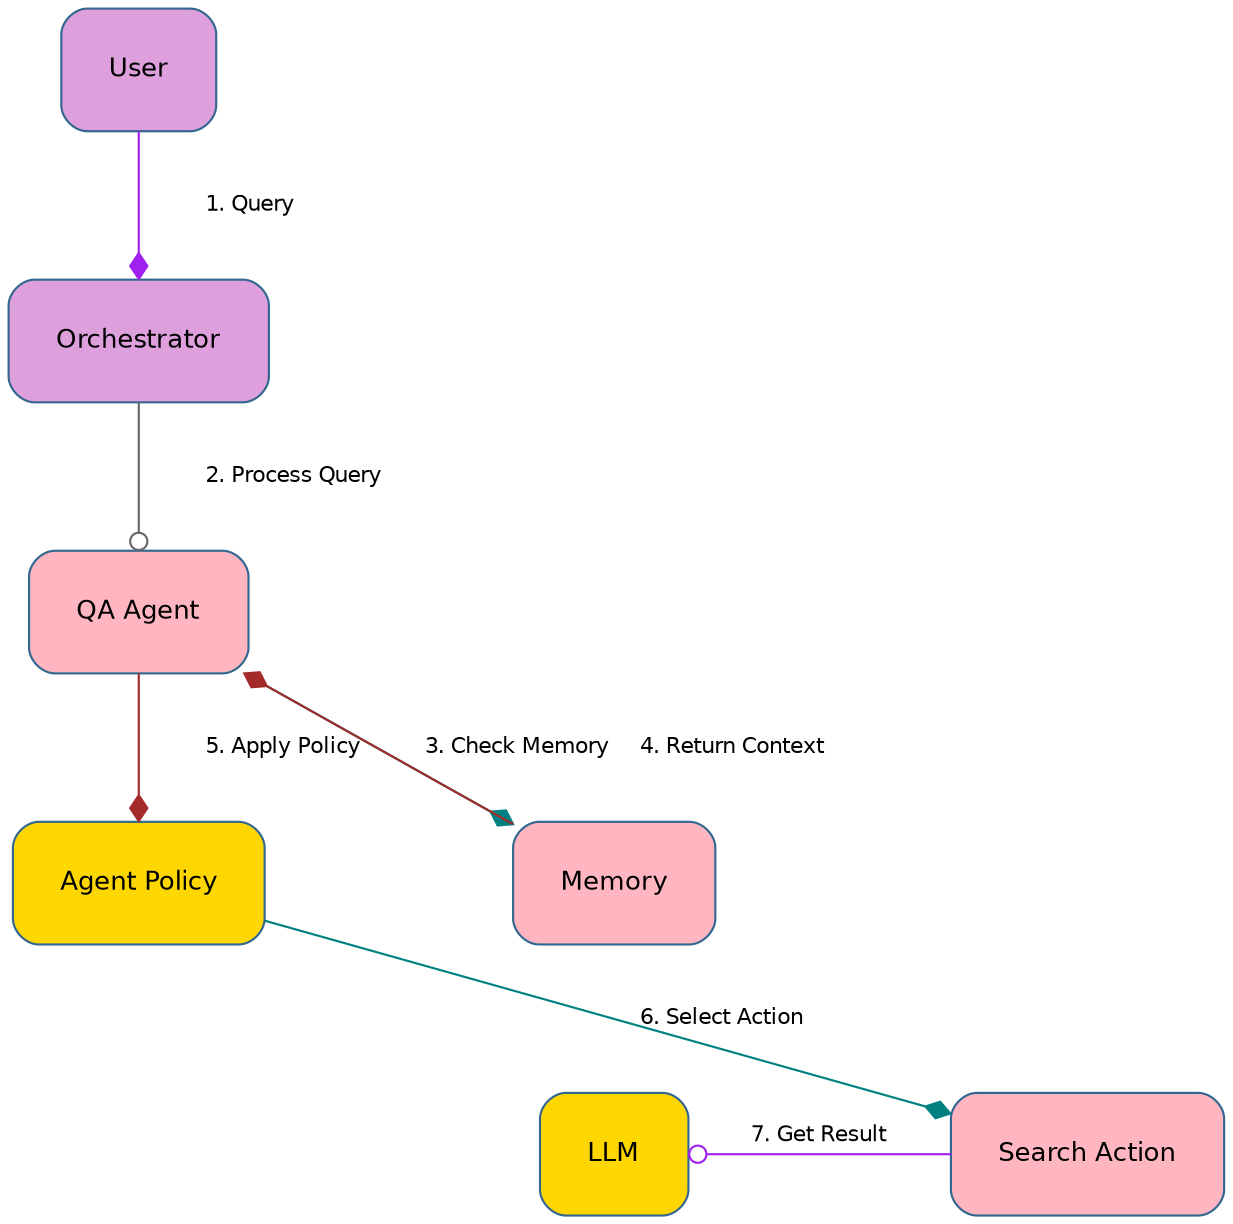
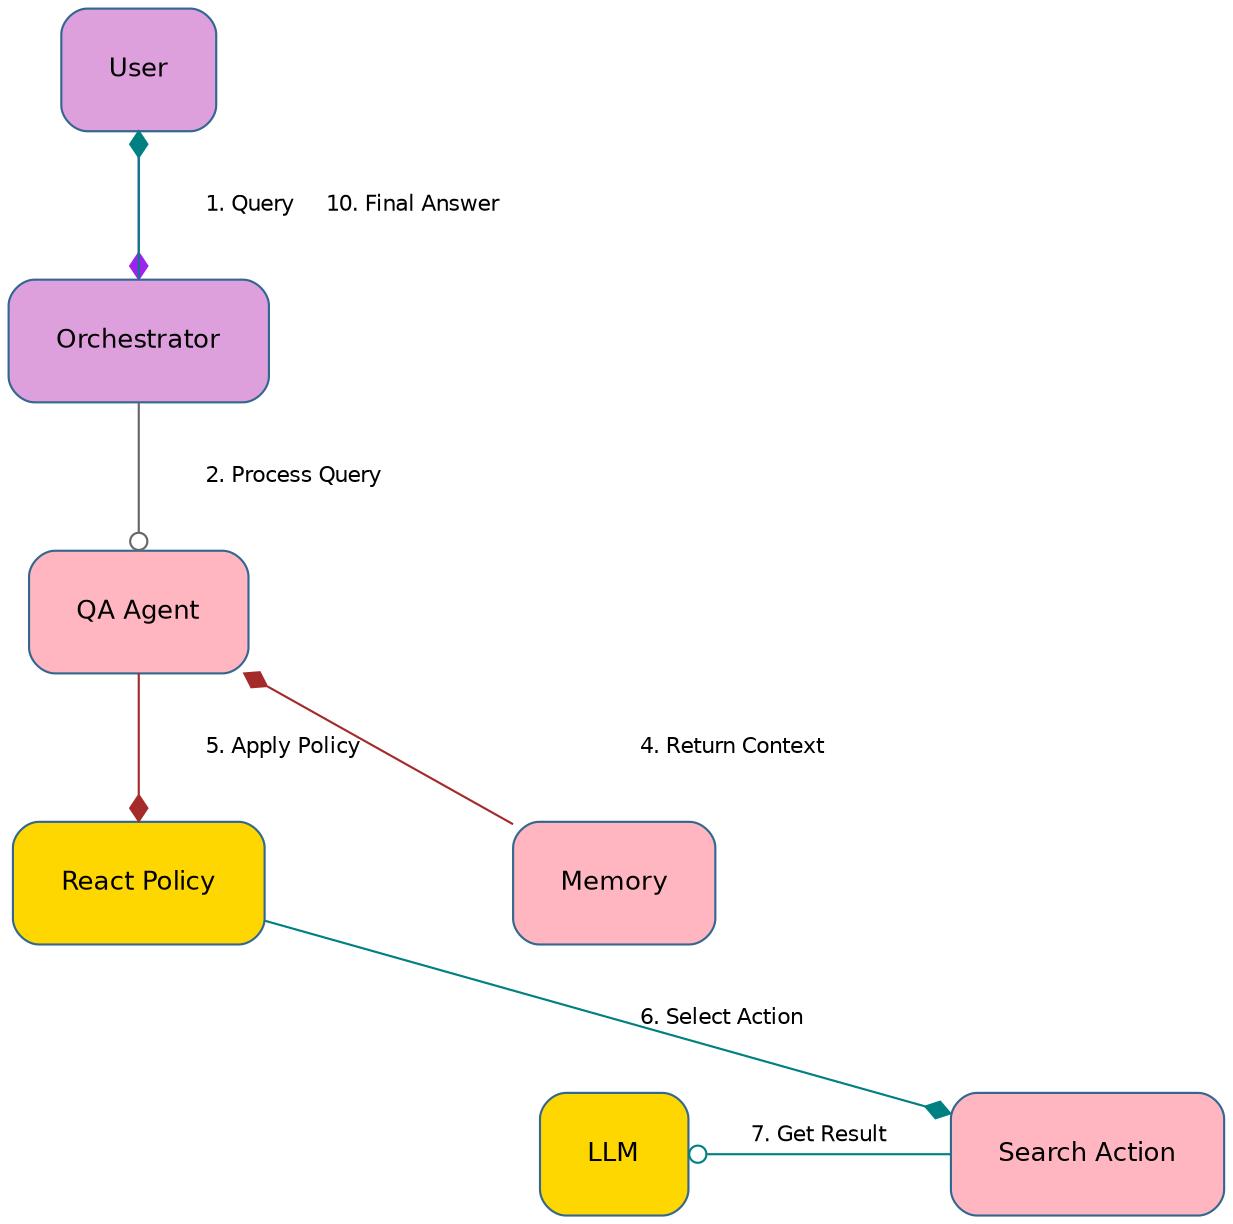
none -> (139, 218)
(367, 742) -> none
(139, 883) -> (139, 883)
(829, 1154) -> (829, 1154)
